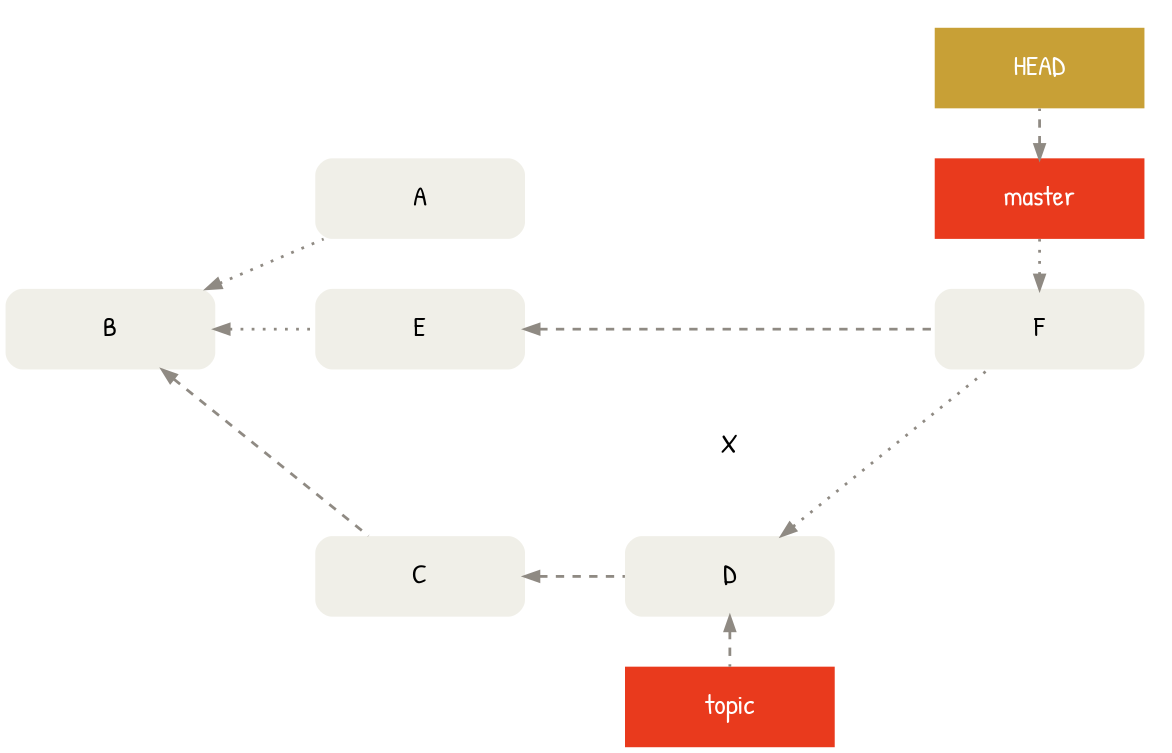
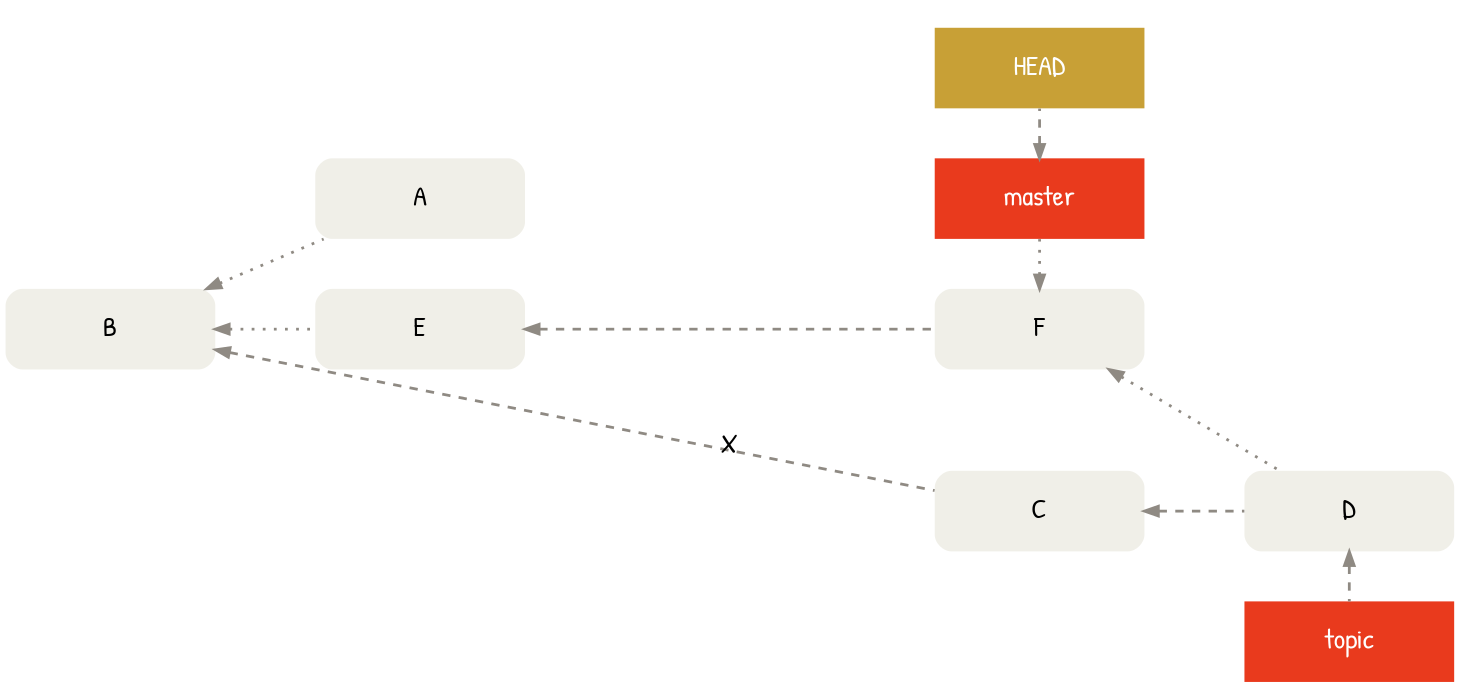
(890, 448) -> (1200, 424)
